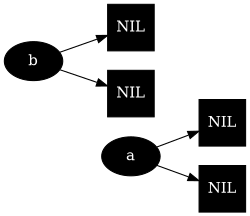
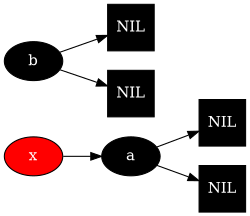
none -> (34, 156)
